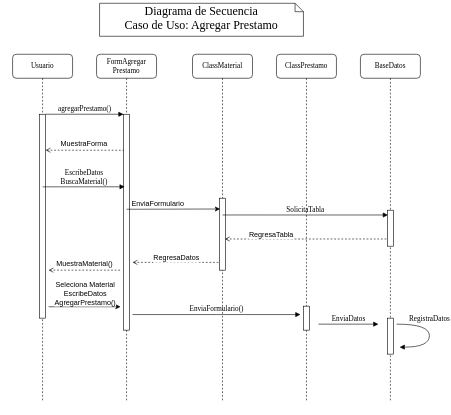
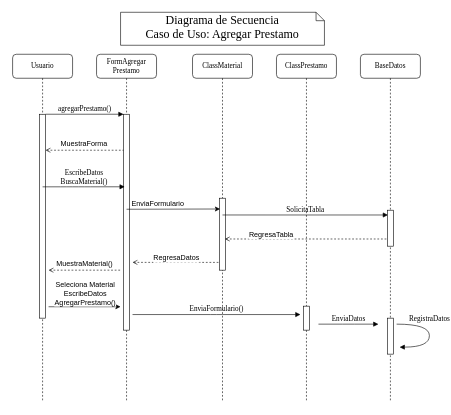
(201, 20) -> (222, 29)
